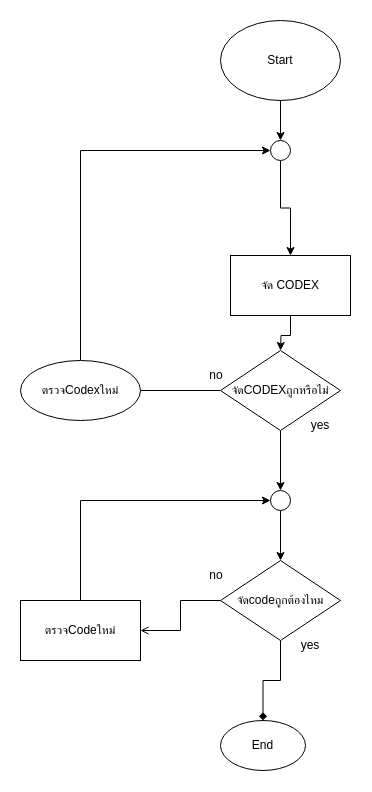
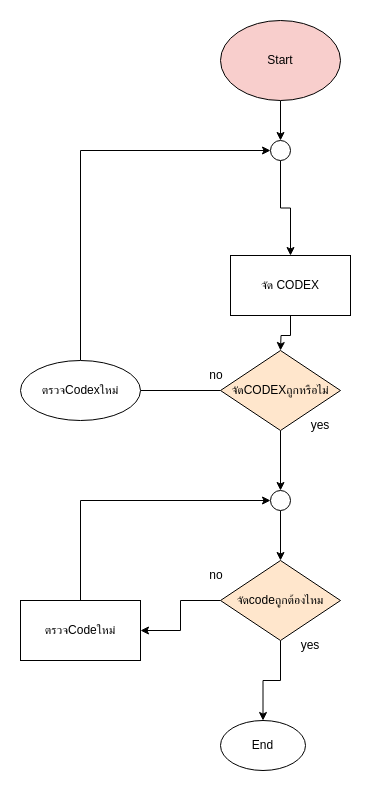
(281, 61) -> (281, 61)
(281, 391) -> (281, 391)
(281, 601) -> (281, 601)
(146, 631) -> (148, 631)
(263, 711) -> (263, 712)
